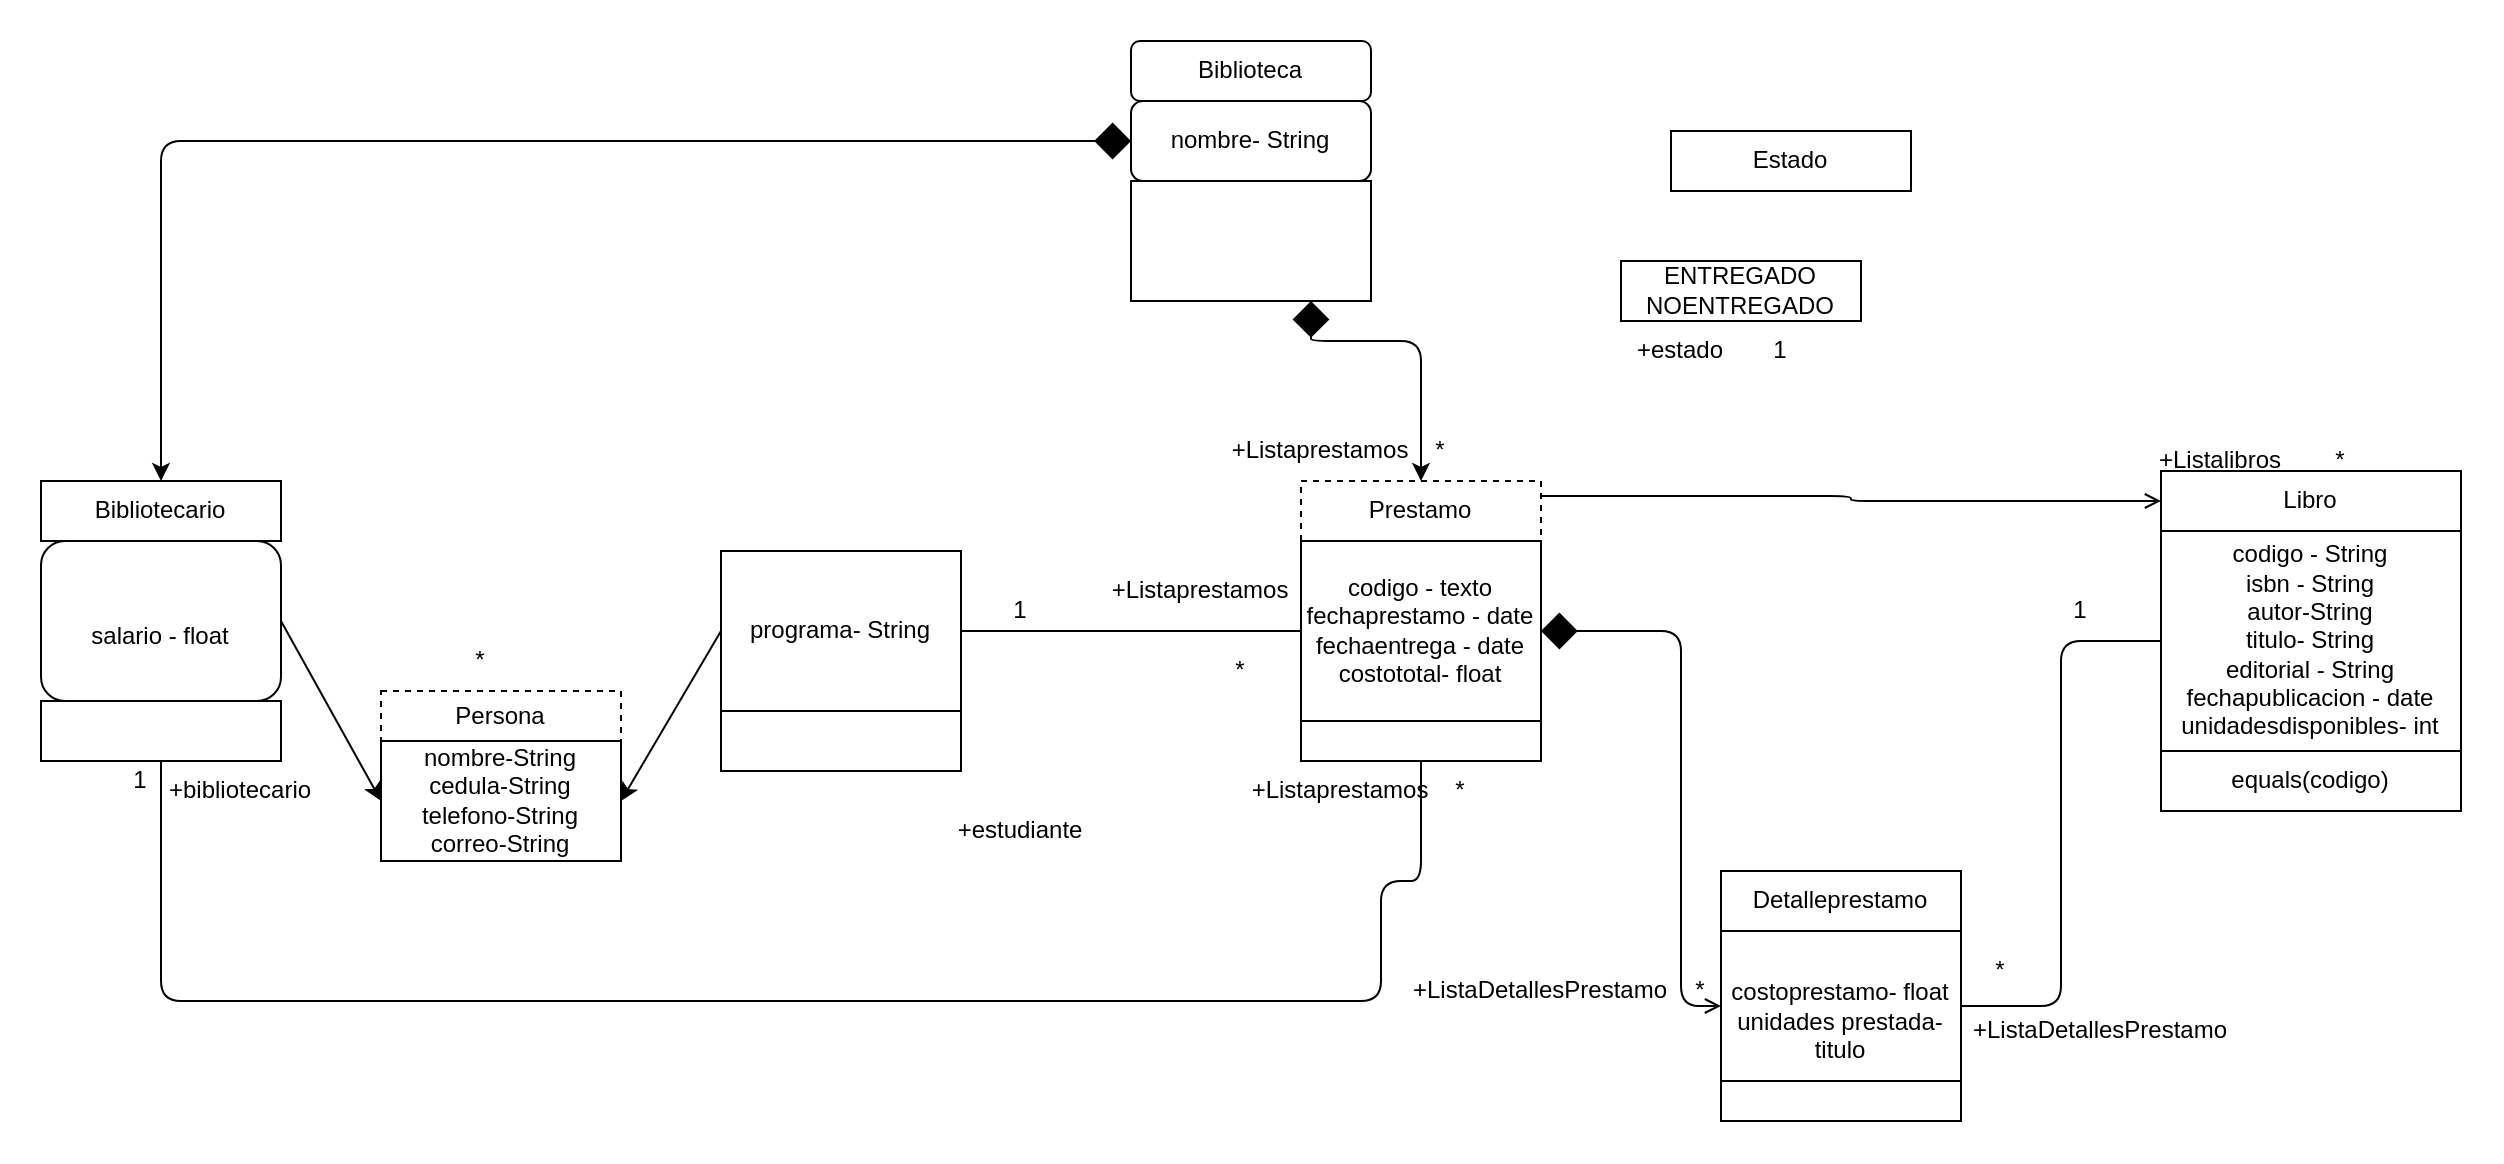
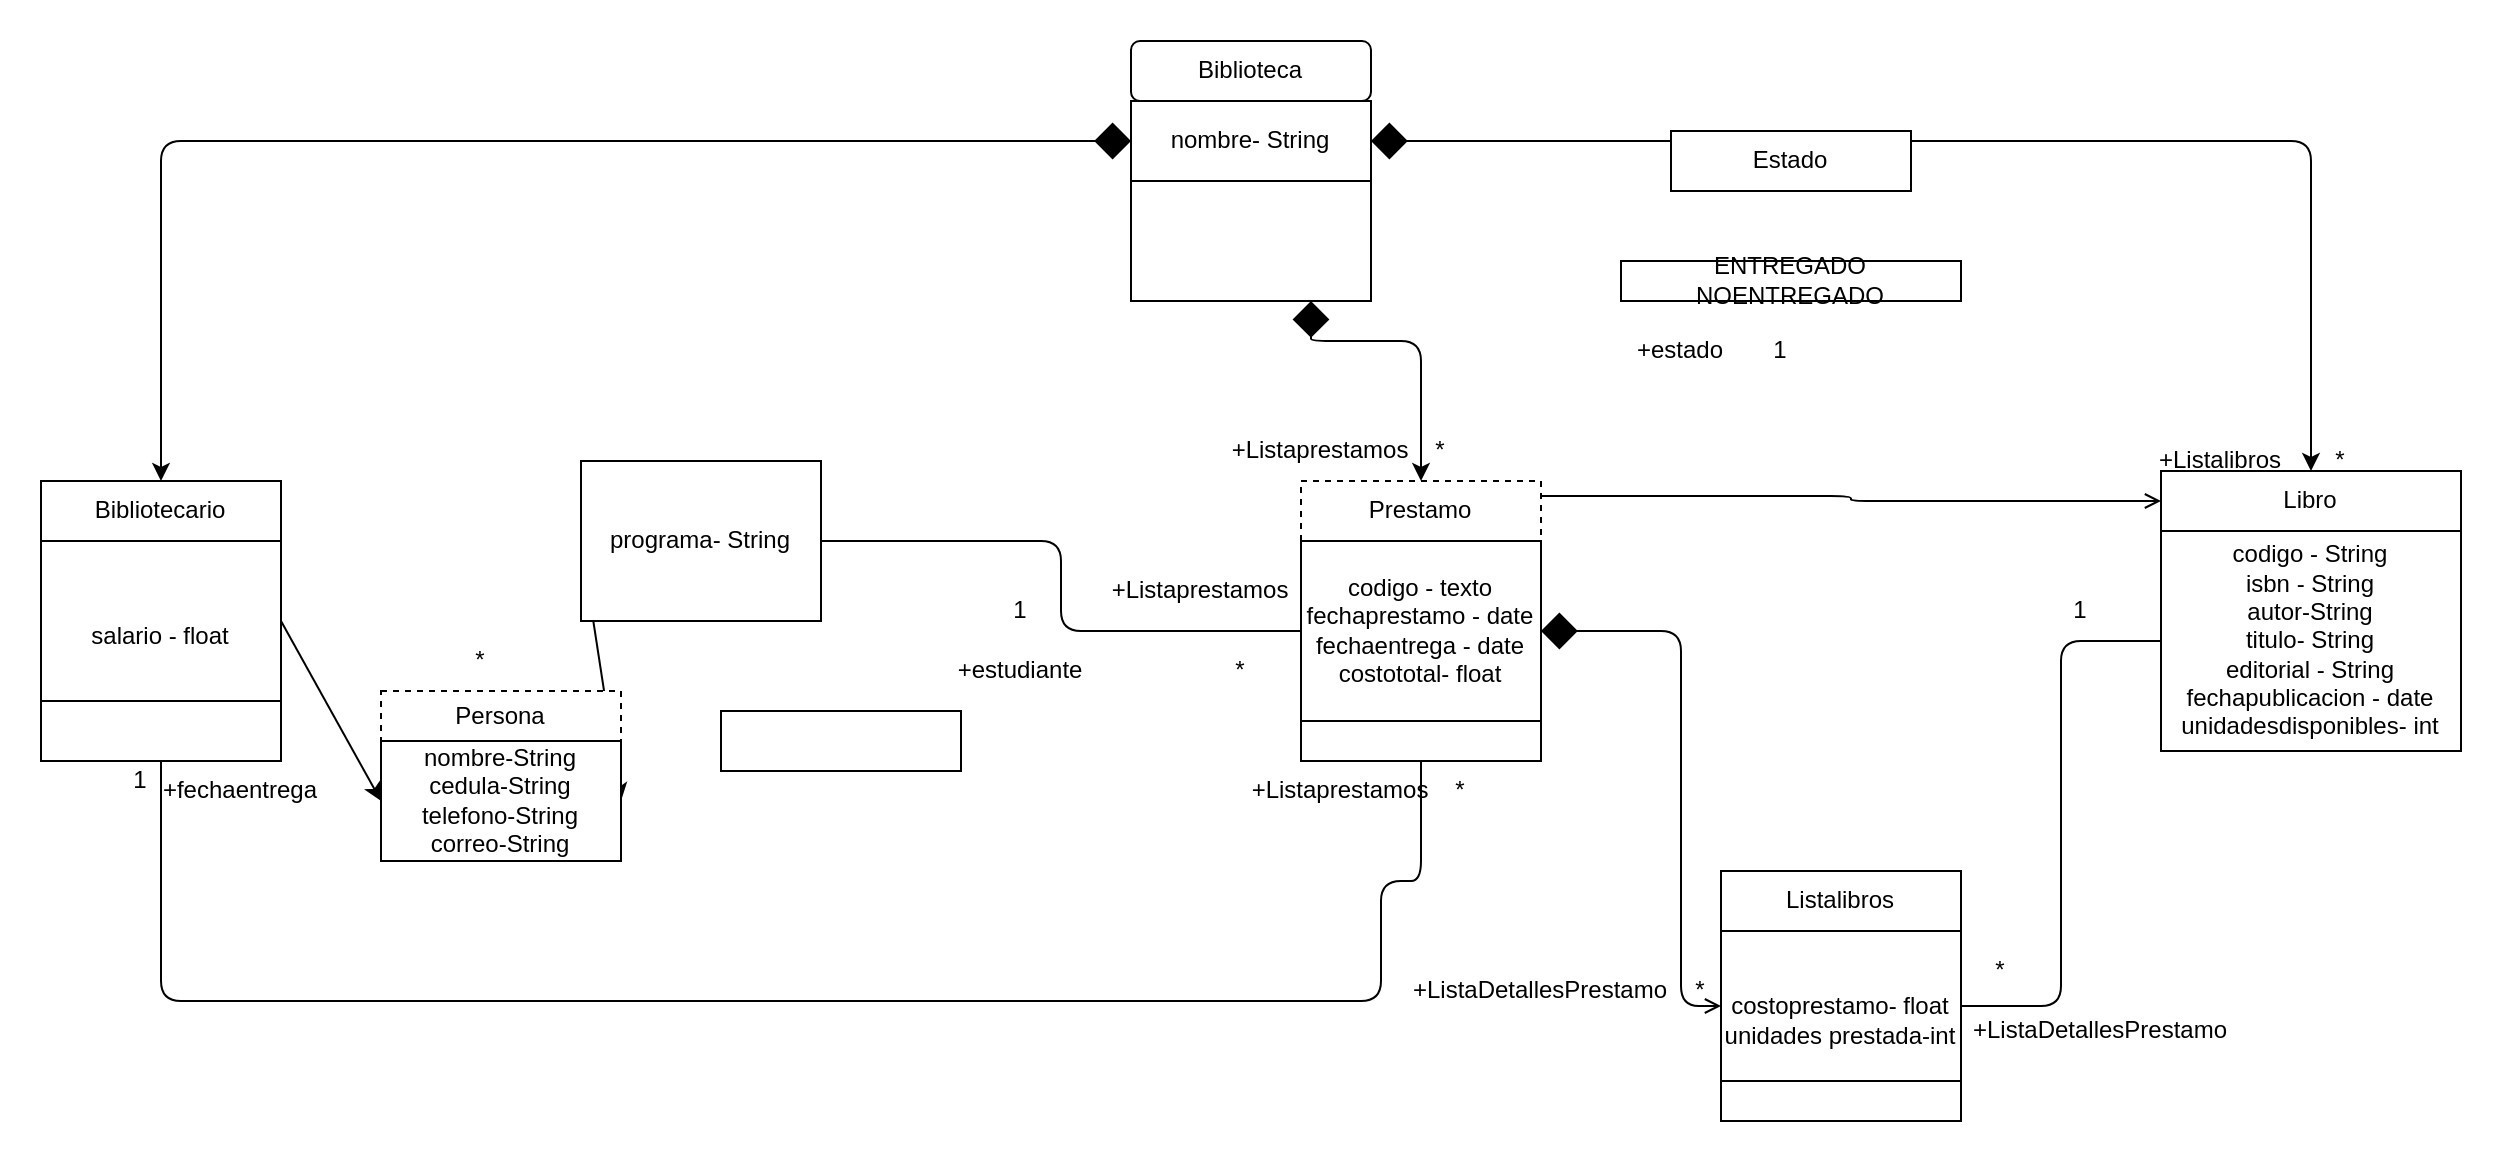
(1251, 141) -> (1251, 141)
none -> (2262, 141)
(1741, 291) -> (1791, 281)
(161, 621) -> (161, 621)
(841, 631) -> (701, 541)
(2311, 781) -> none
(241, 791) -> (241, 791)
(1021, 831) -> (1021, 671)
(1841, 901) -> (1841, 901)
(1841, 1007) -> (1841, 1007)
